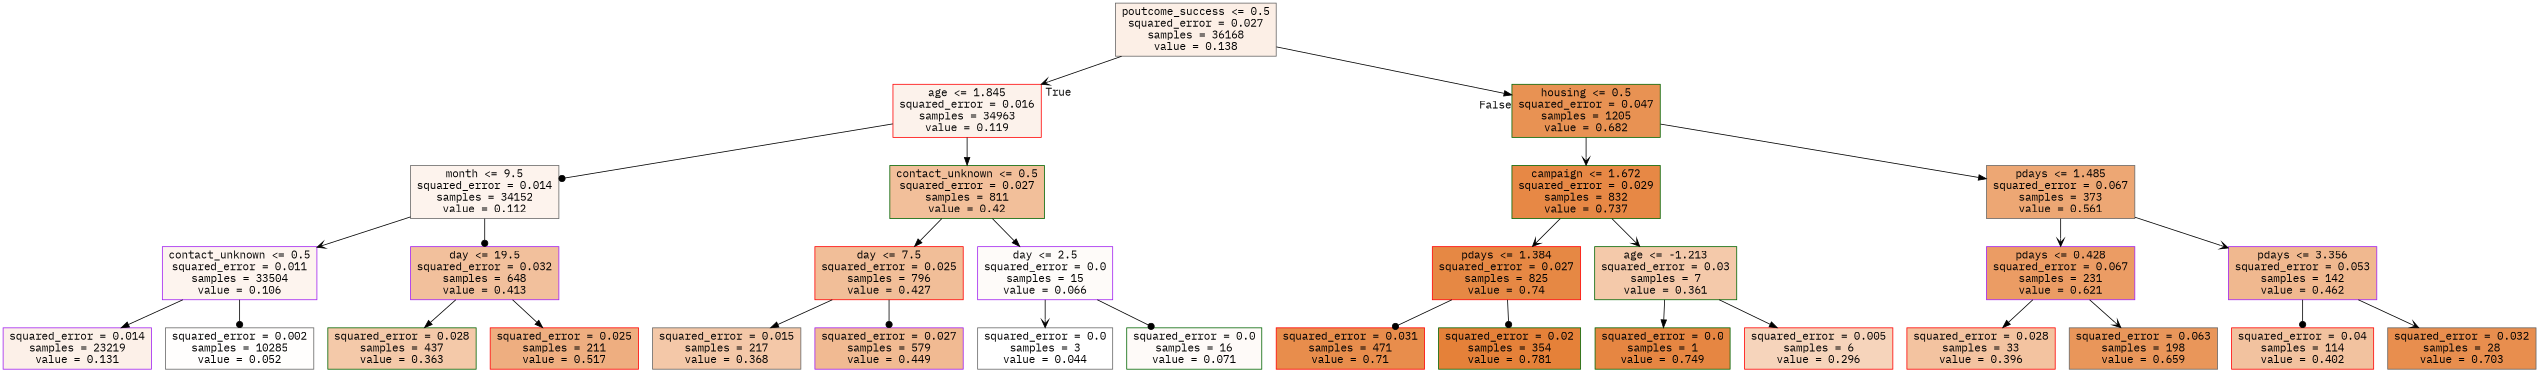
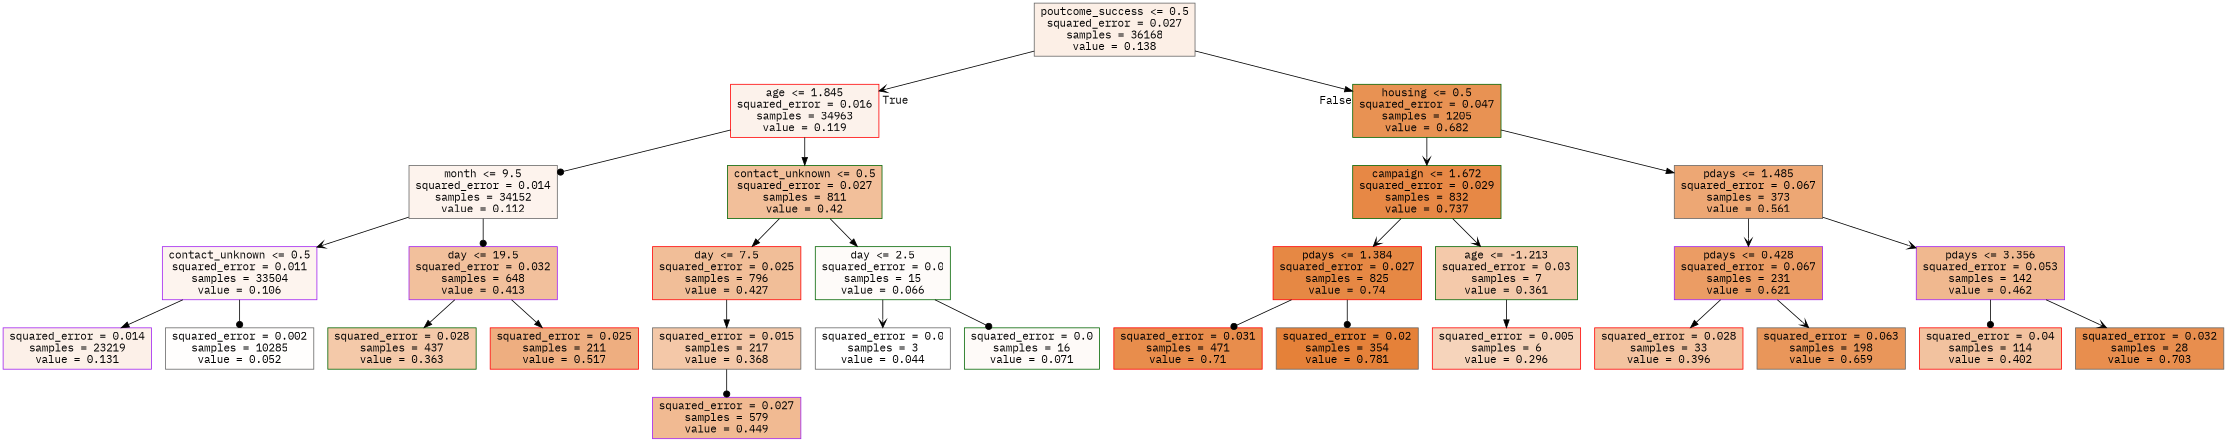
(1045, 273) -> (883, 273)
(889, 311) -> (727, 380)
(1510, 349) -> (1347, 349)
(1663, 349) -> none
